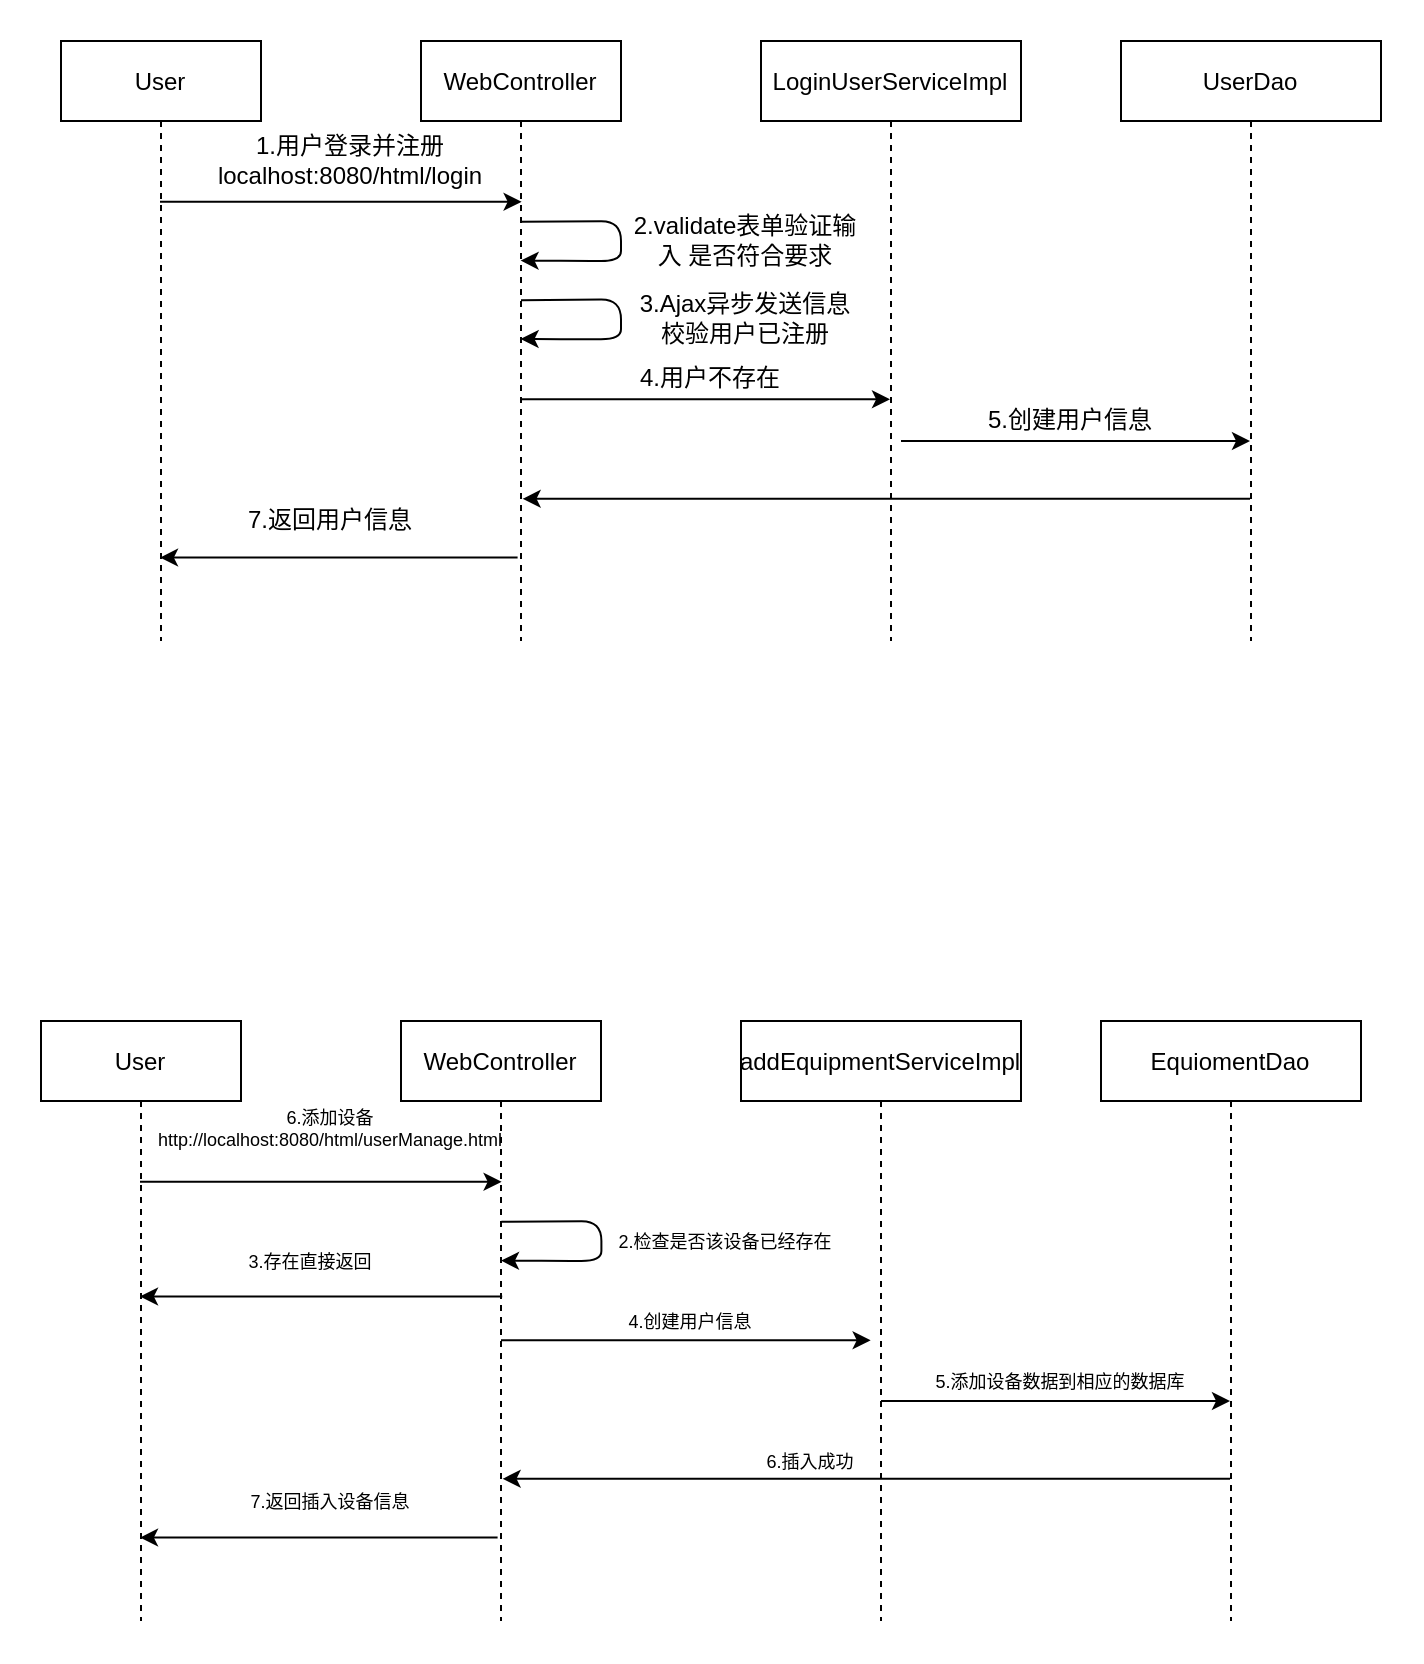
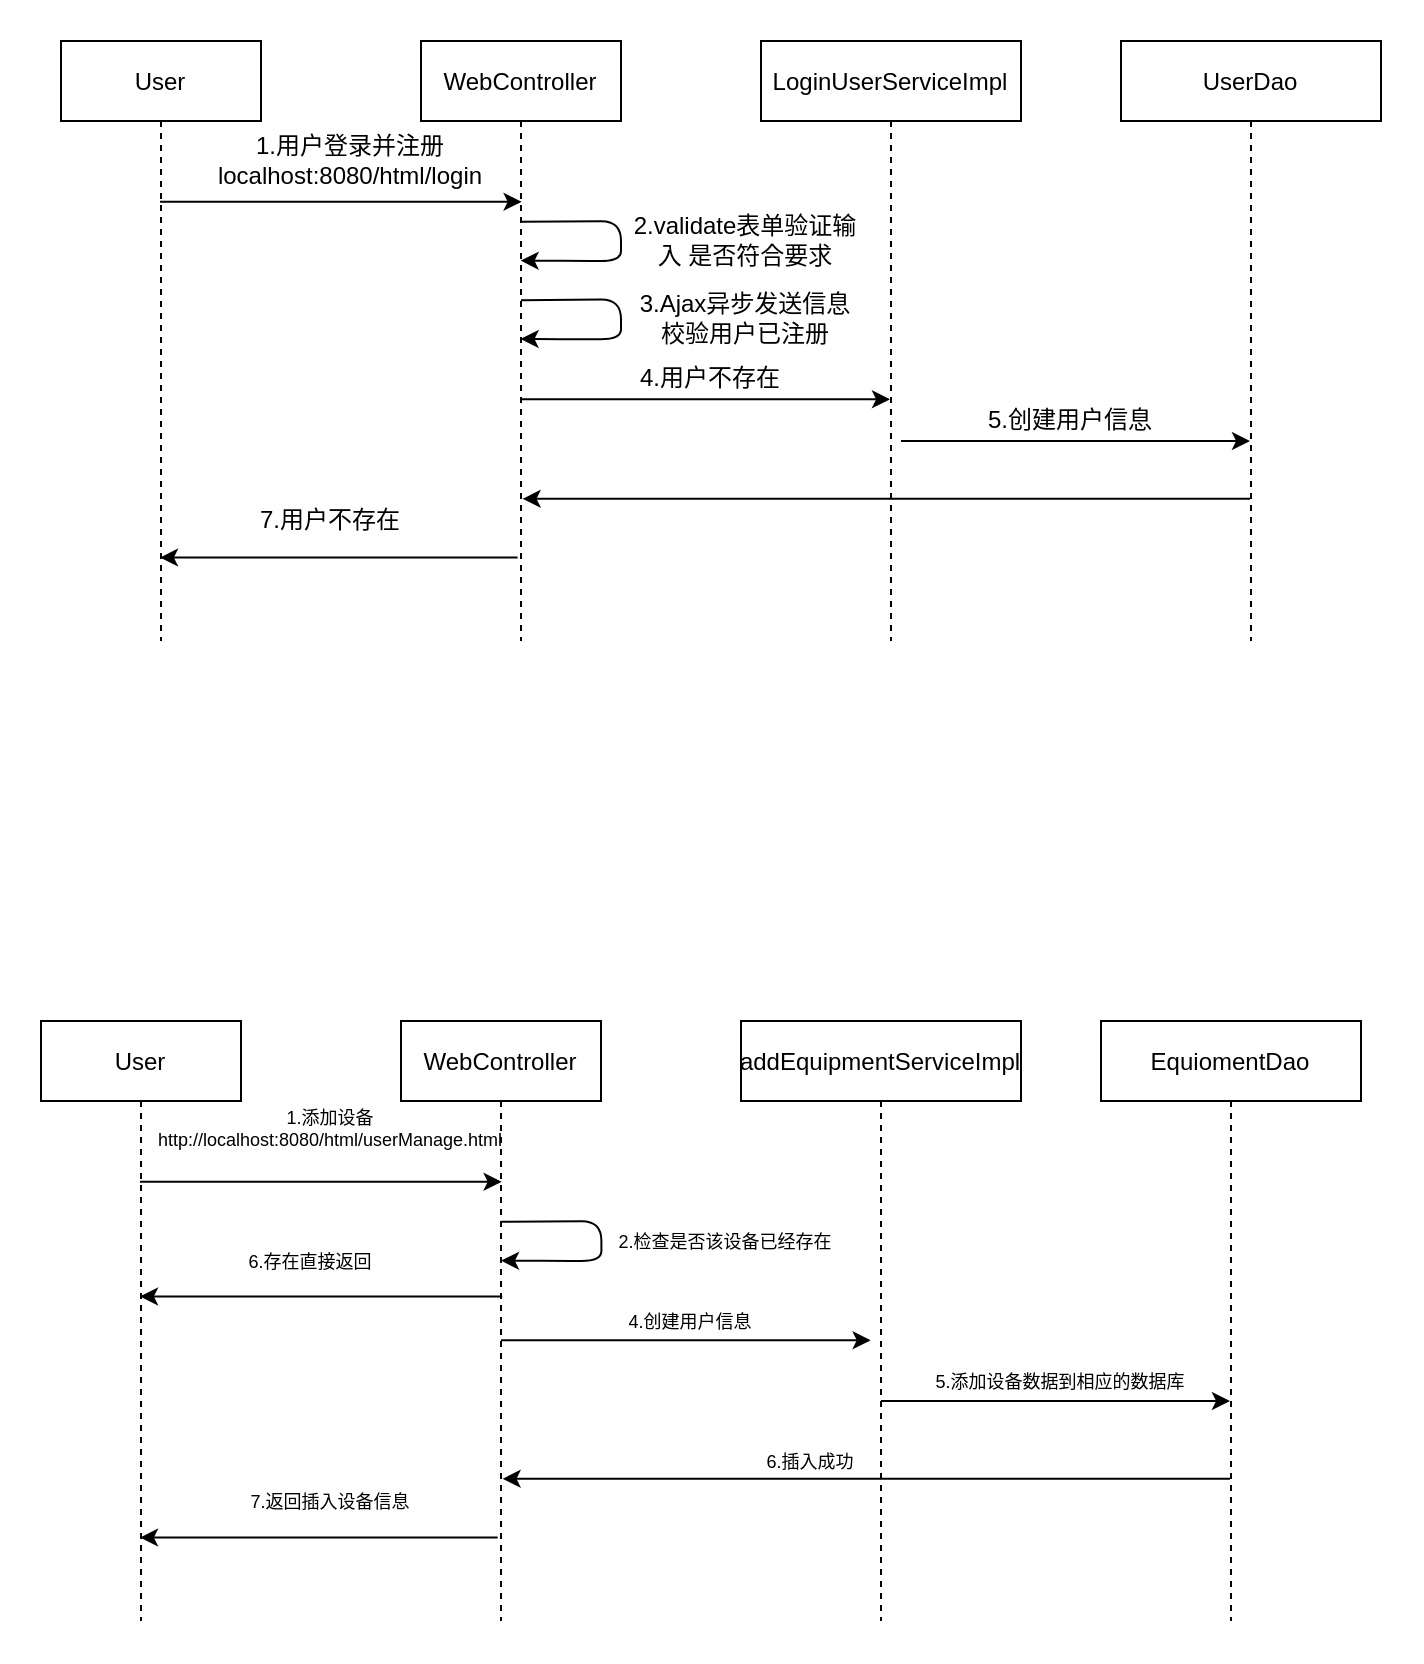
(331, 521) -> (331, 521)
(331, 1141) -> (331, 1141)
(311, 1261) -> (311, 1261)
